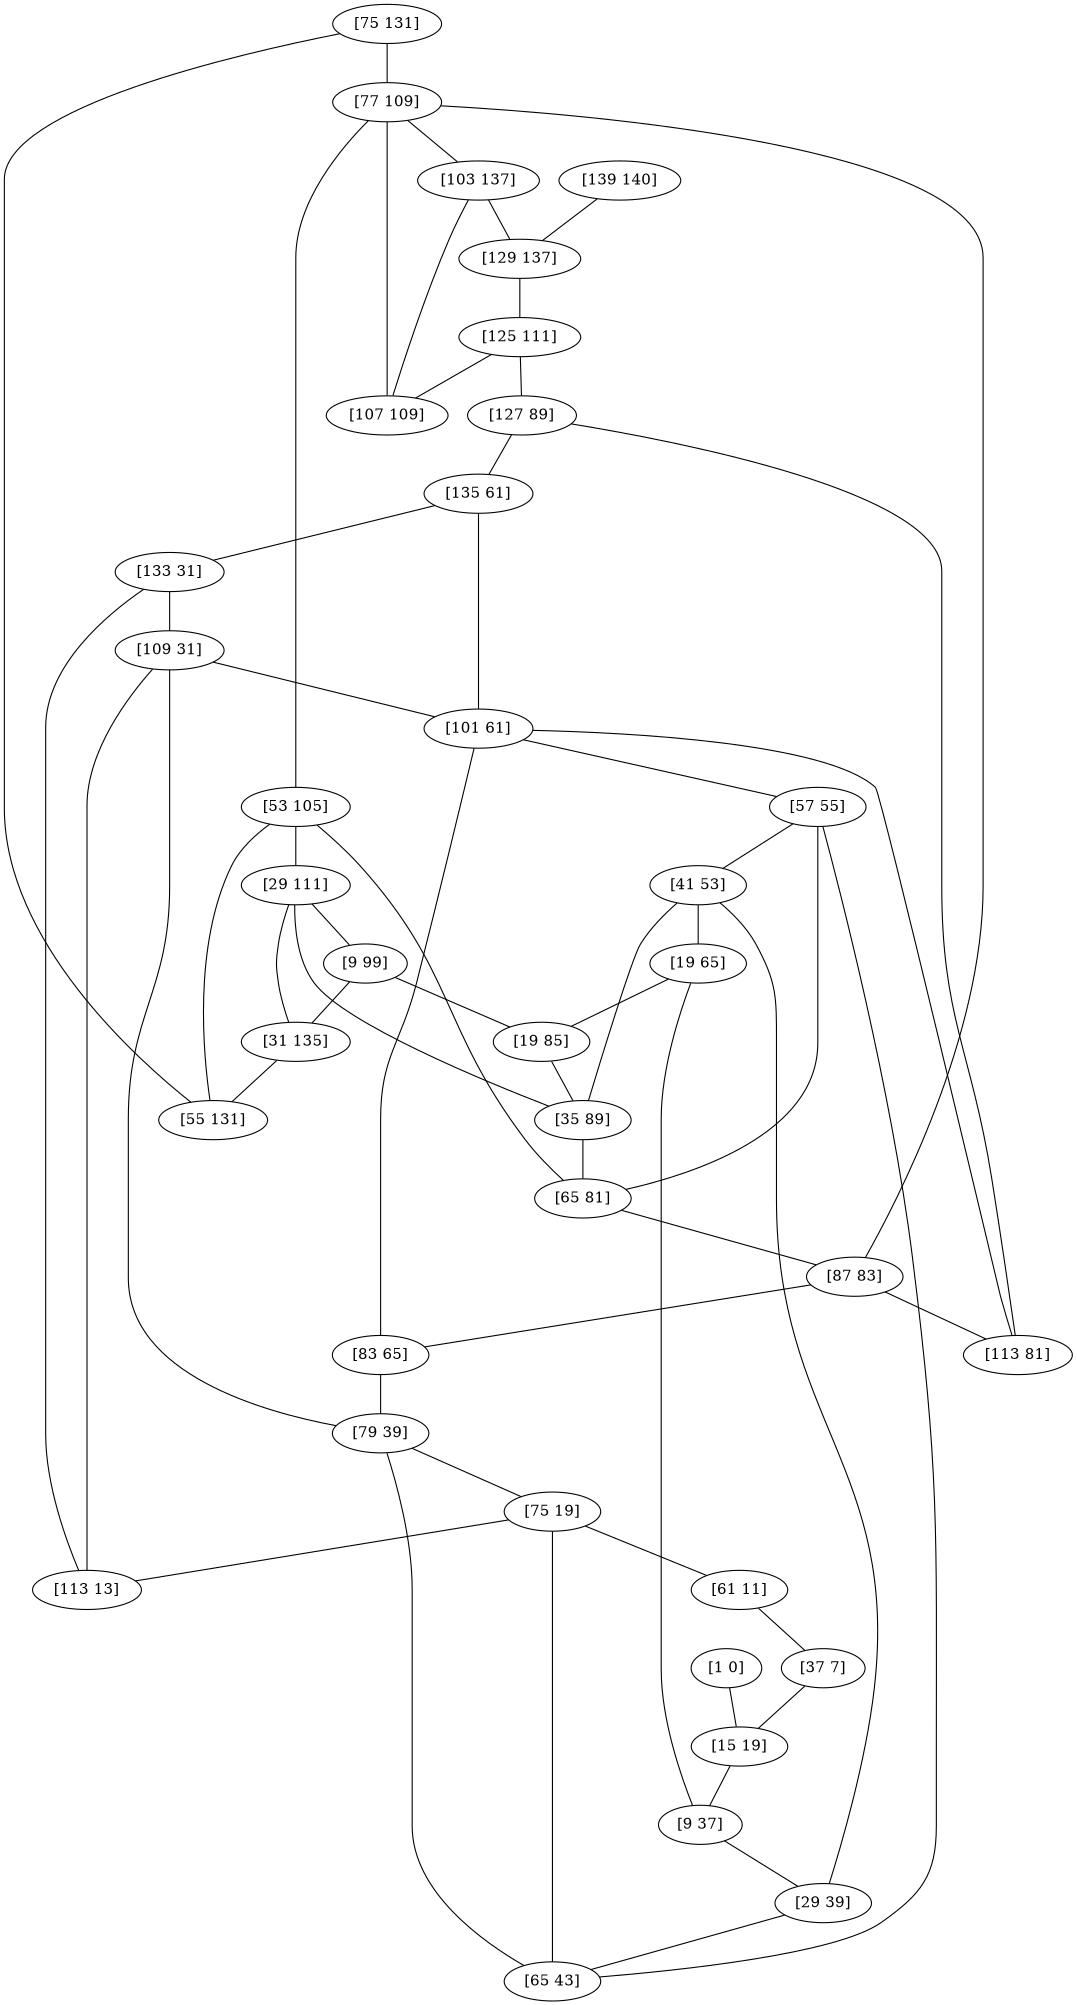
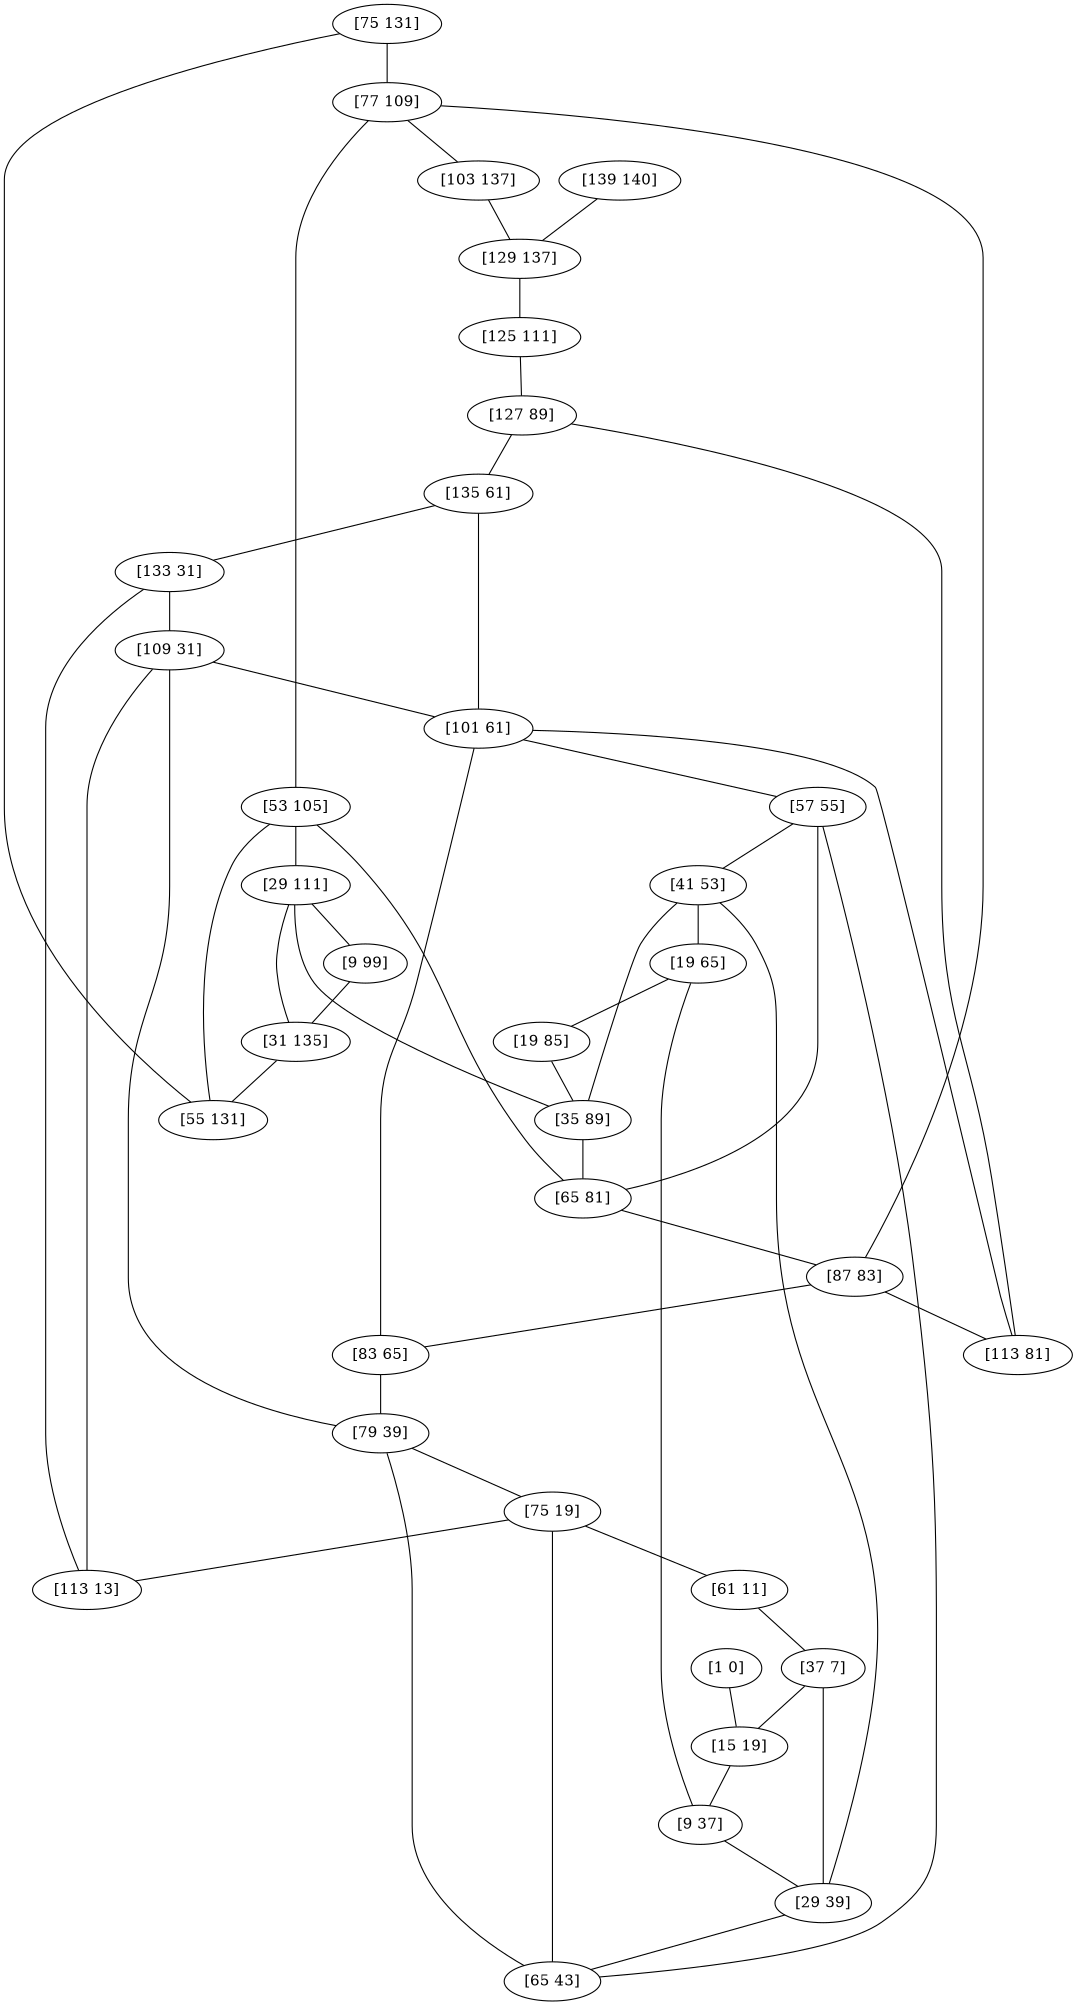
(387, 415) -> none
(455, 1003) -> none
none -> (823, 1786)
